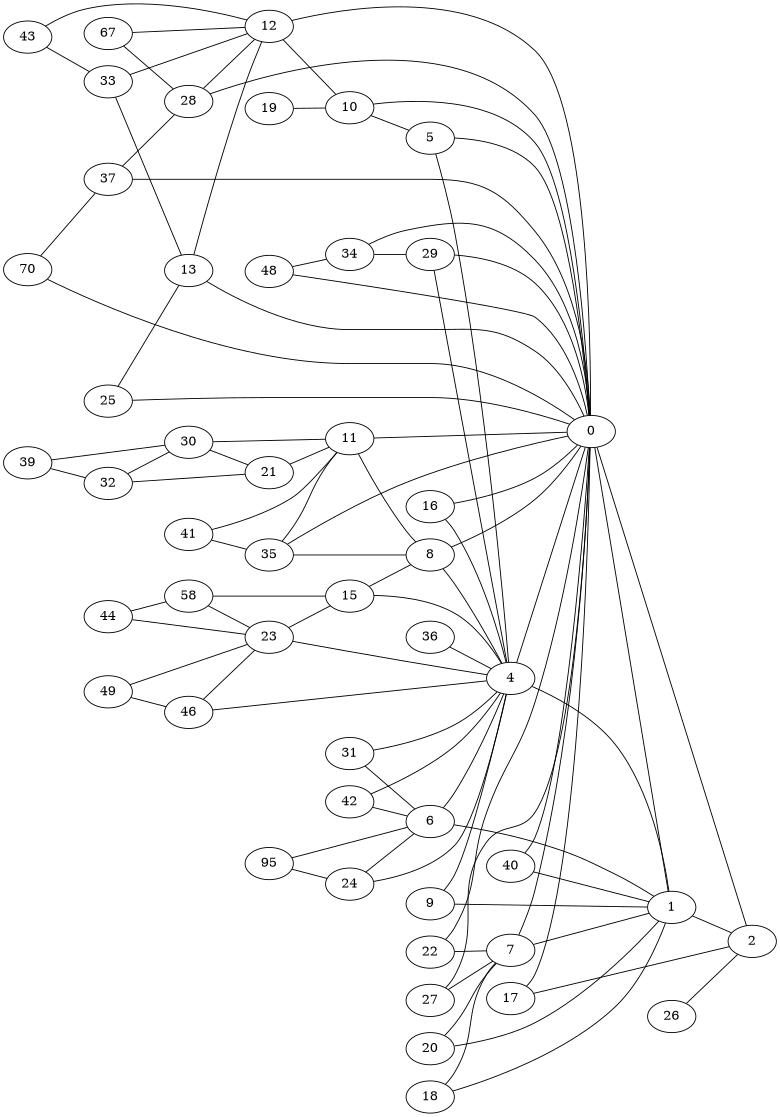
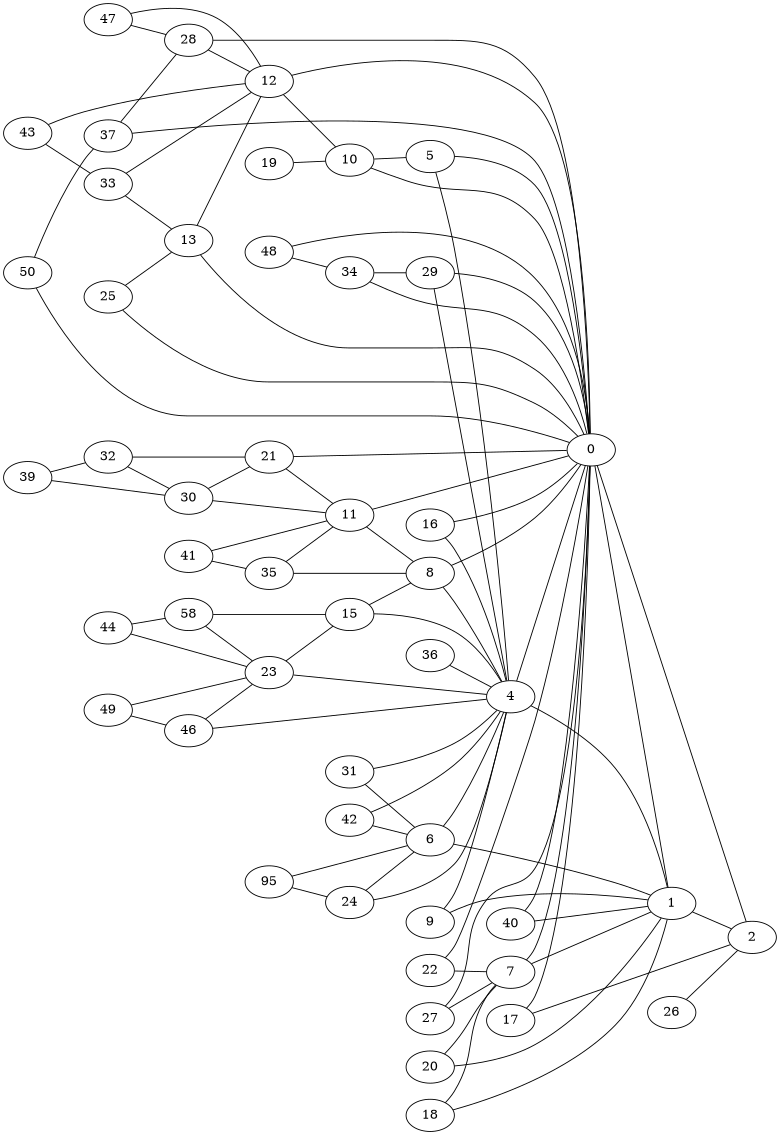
(108, 34) -> (108, 20)
(28, 270) -> (28, 273)
(422, 476) -> (430, 453)
